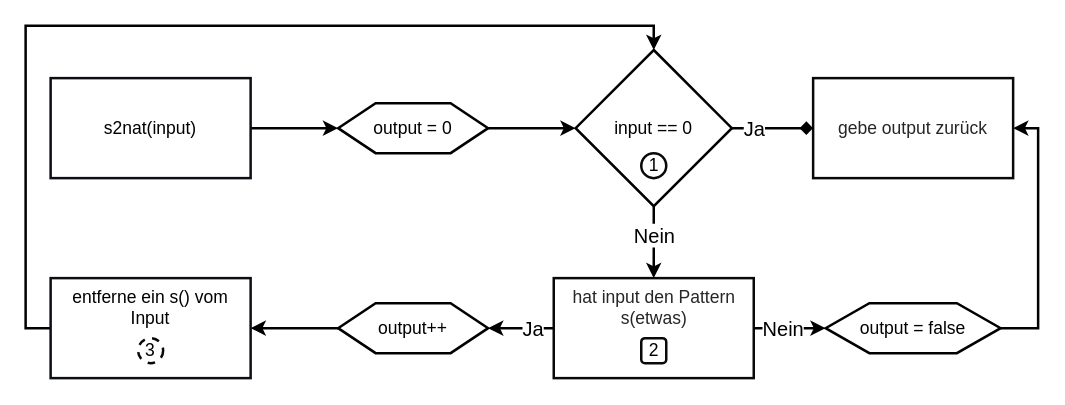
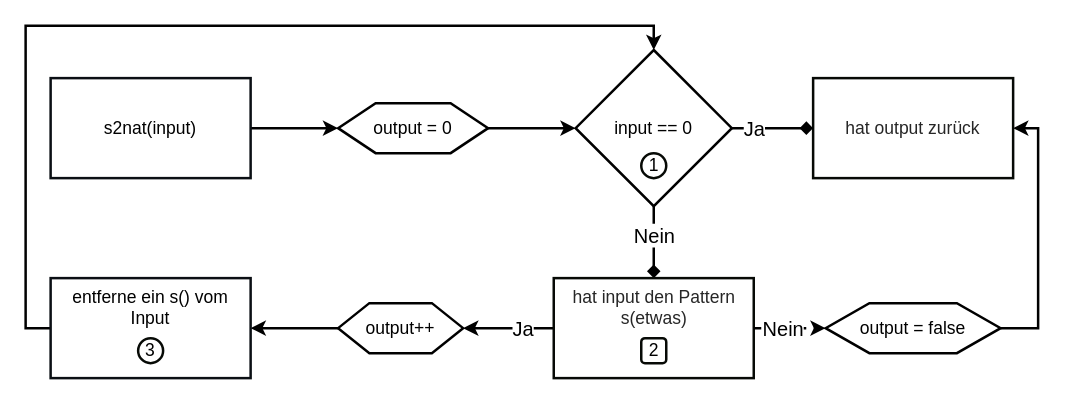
(913, 128) -> (913, 128)
(654, 265) -> (654, 264)
(413, 328) -> (401, 328)
(809, 328) -> (809, 328)
(151, 351) -> (151, 351)
